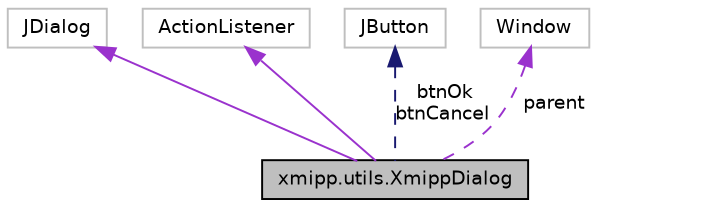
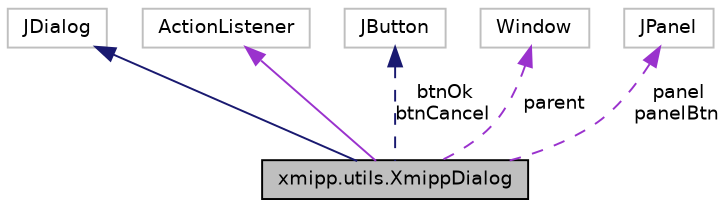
none -> (669, 28)
(235, 108) -> (235, 108)
